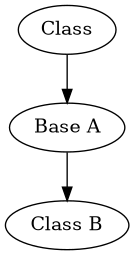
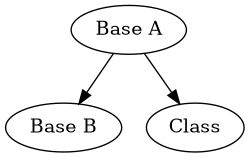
(67, 72) -> (158, 73)
(67, 225) -> (64, 128)
